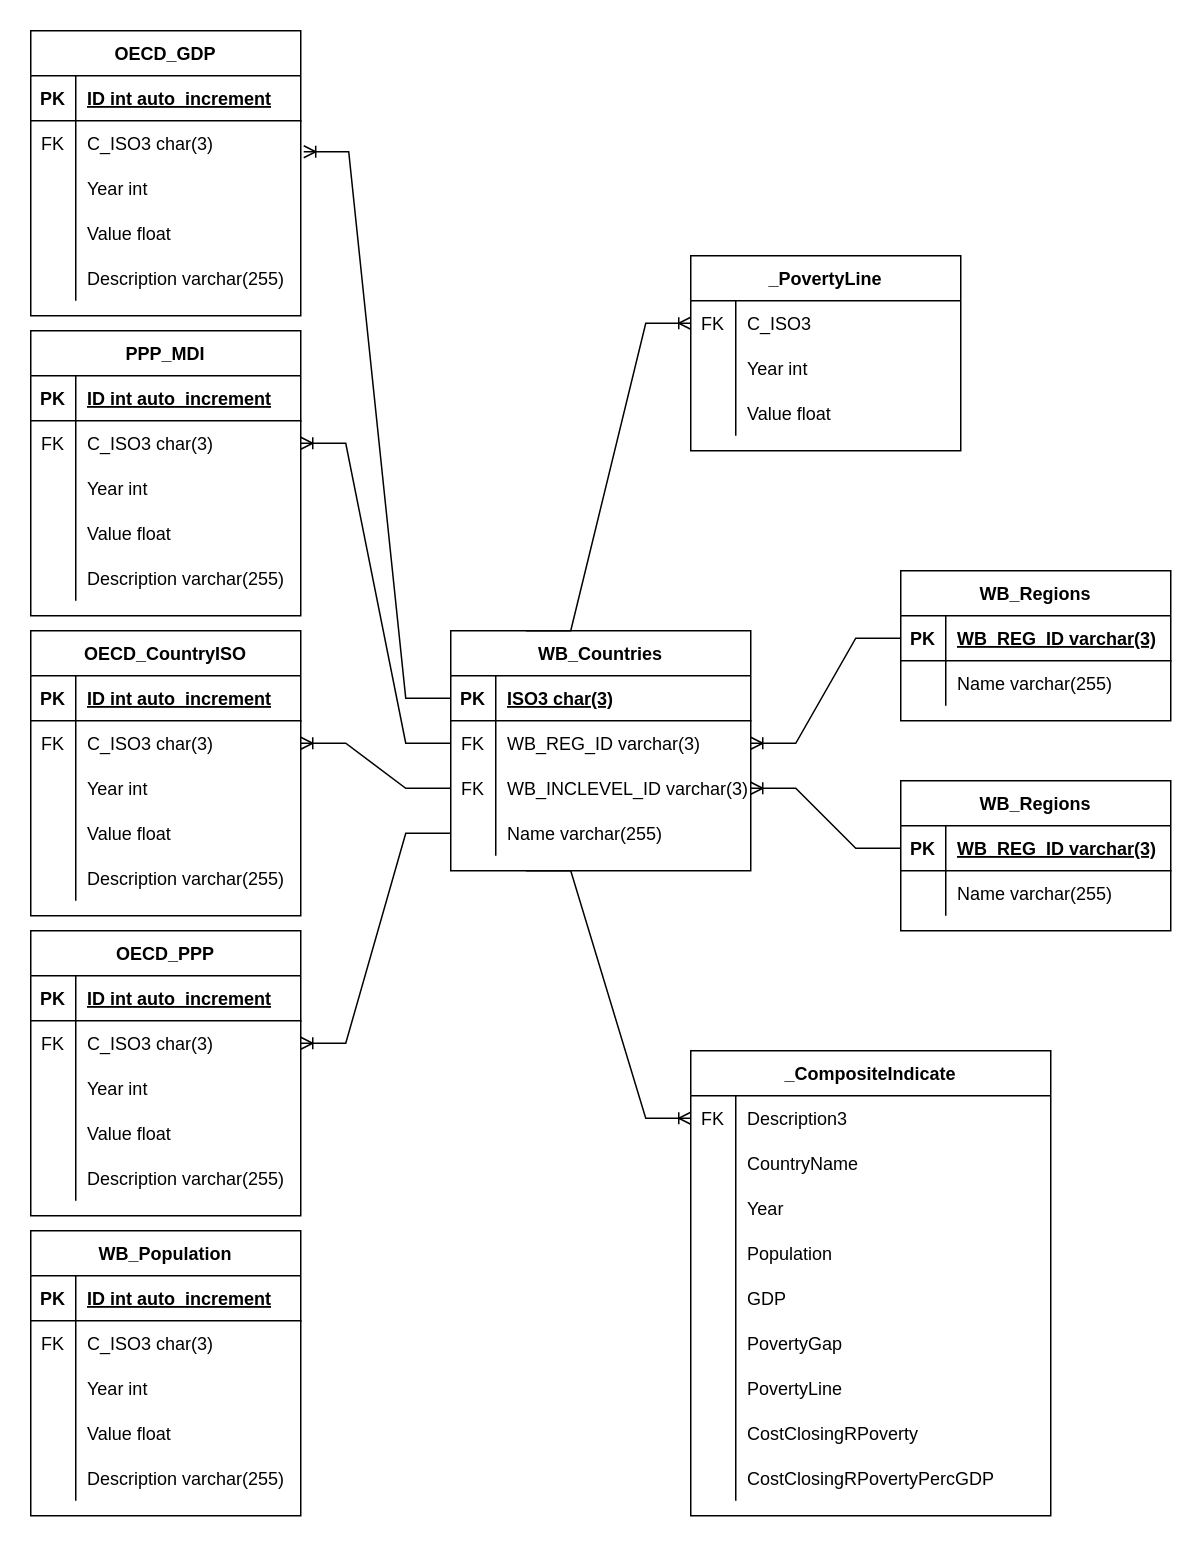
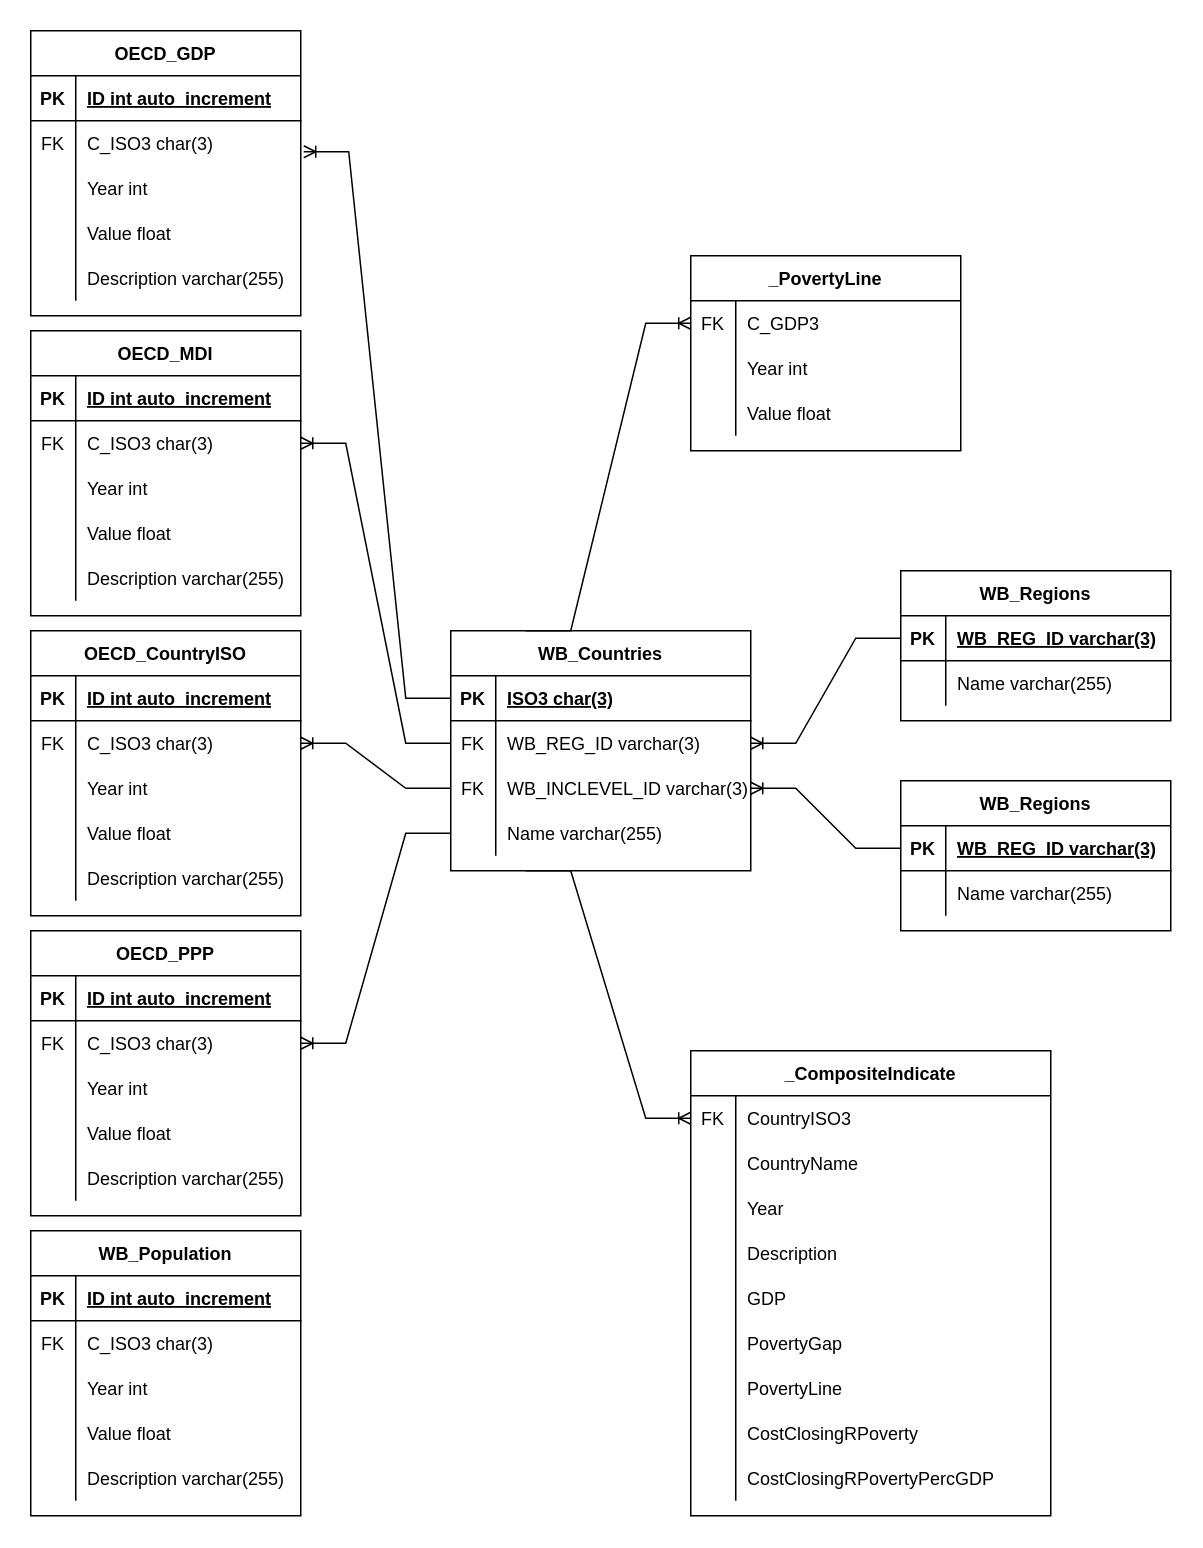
(777, 324) -> (777, 324)
(165, 354) -> (165, 354)
(803, 1119) -> (802, 1119)
(793, 1254) -> (798, 1254)
